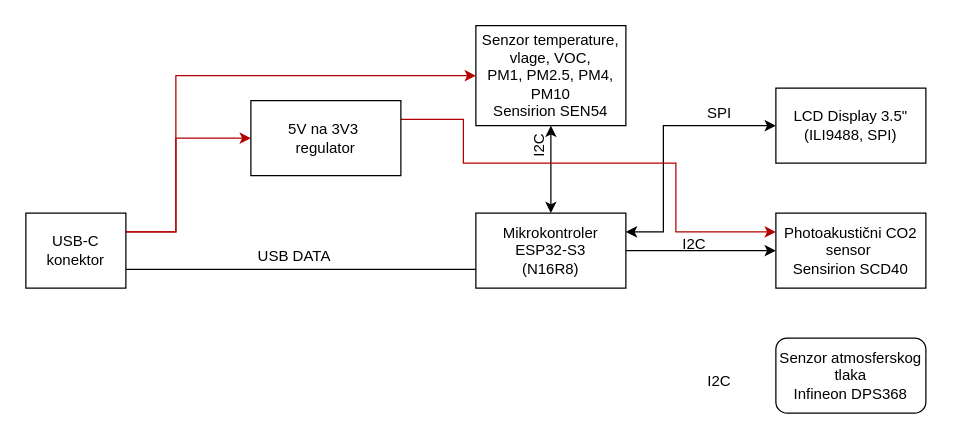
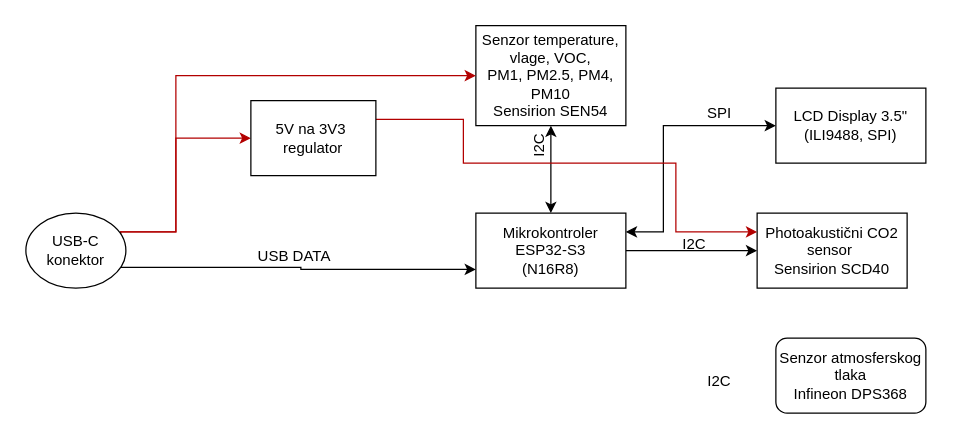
(326, 138) -> (313, 138)
(76, 251) -> (76, 251)
(851, 251) -> (832, 251)
(469, 269) -> (466, 269)
